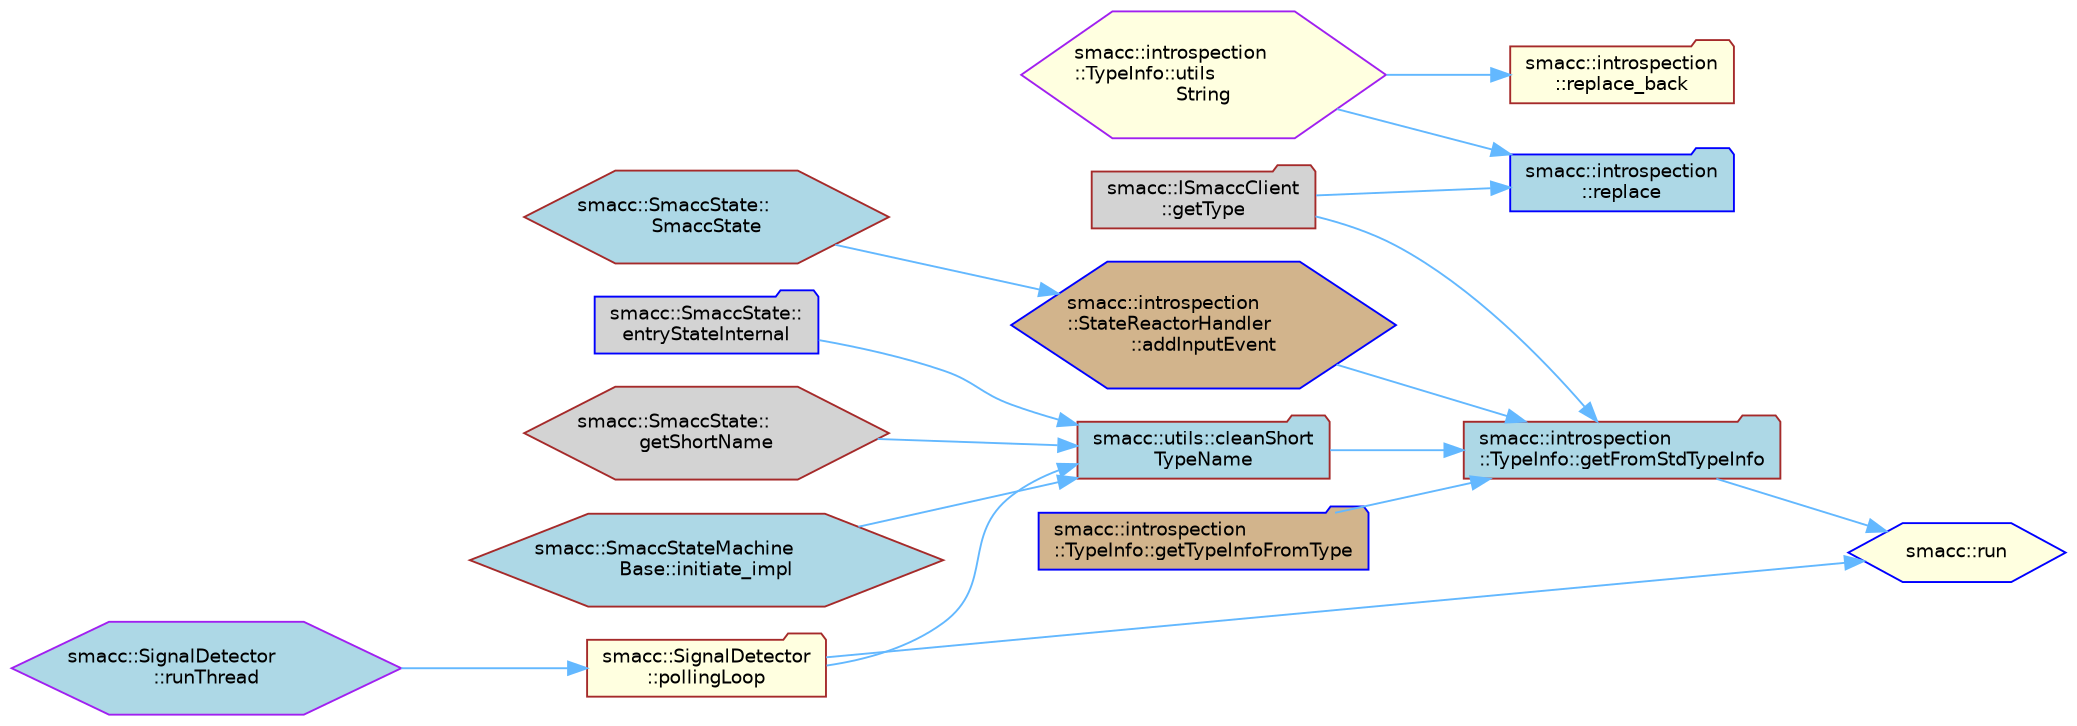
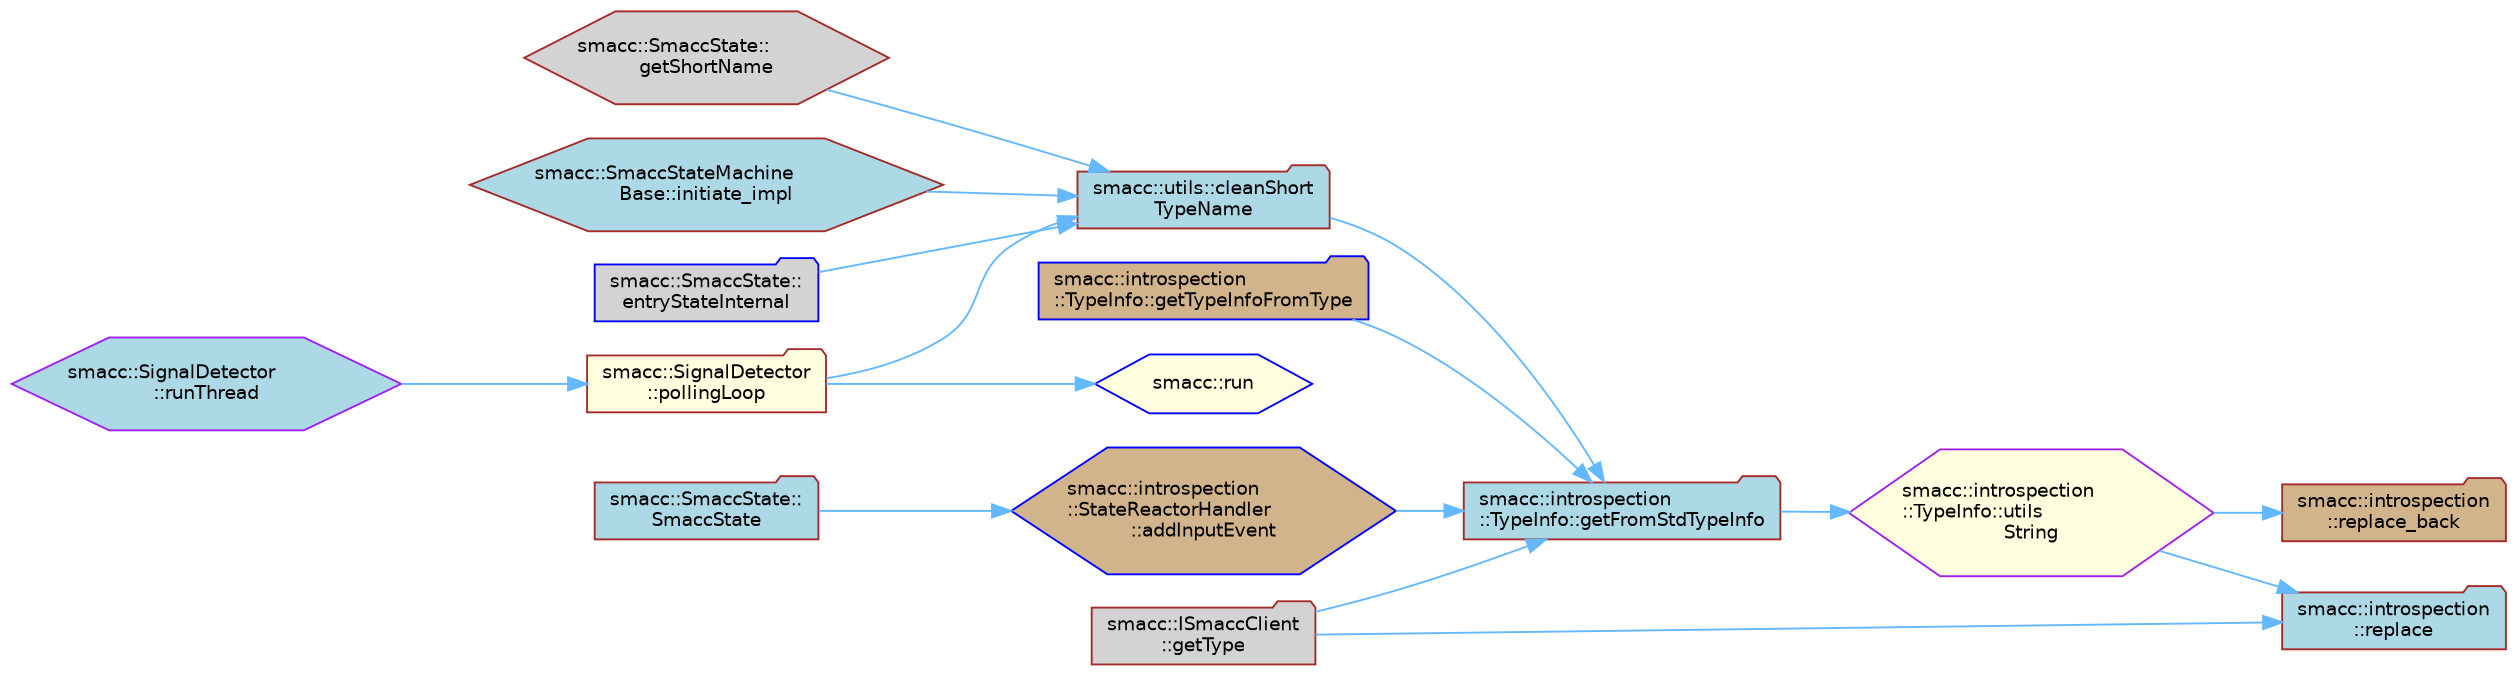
(1622, 75) -> (2394, 513)
(1622, 183) -> (2394, 621)
(707, 217) -> (707, 511)
(1792, 502) -> (1806, 512)
